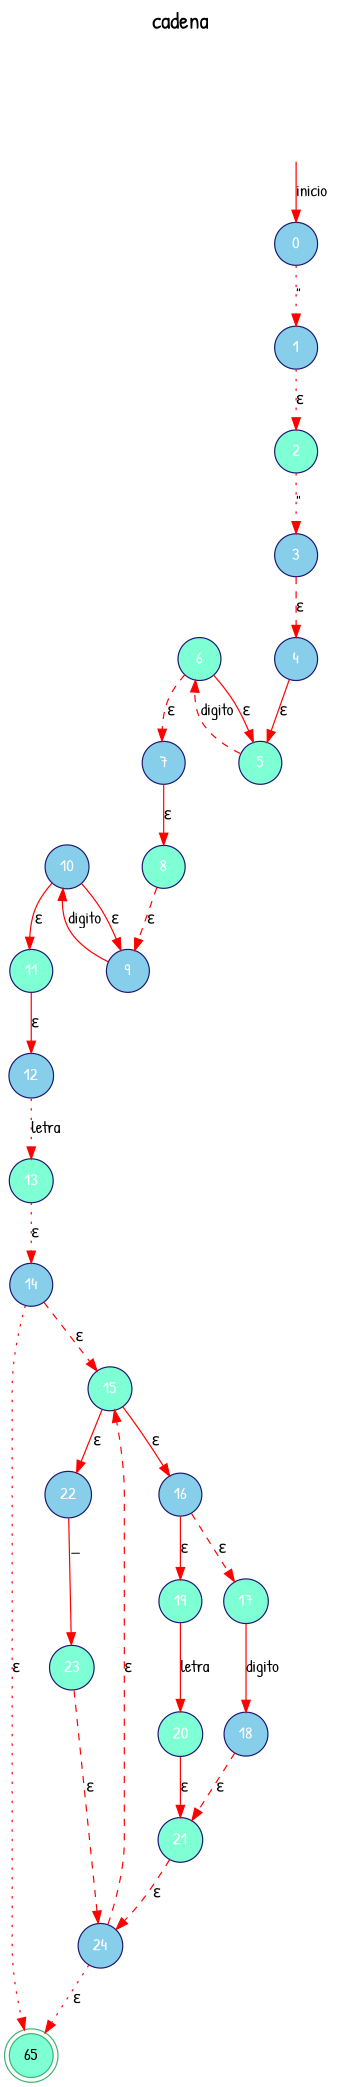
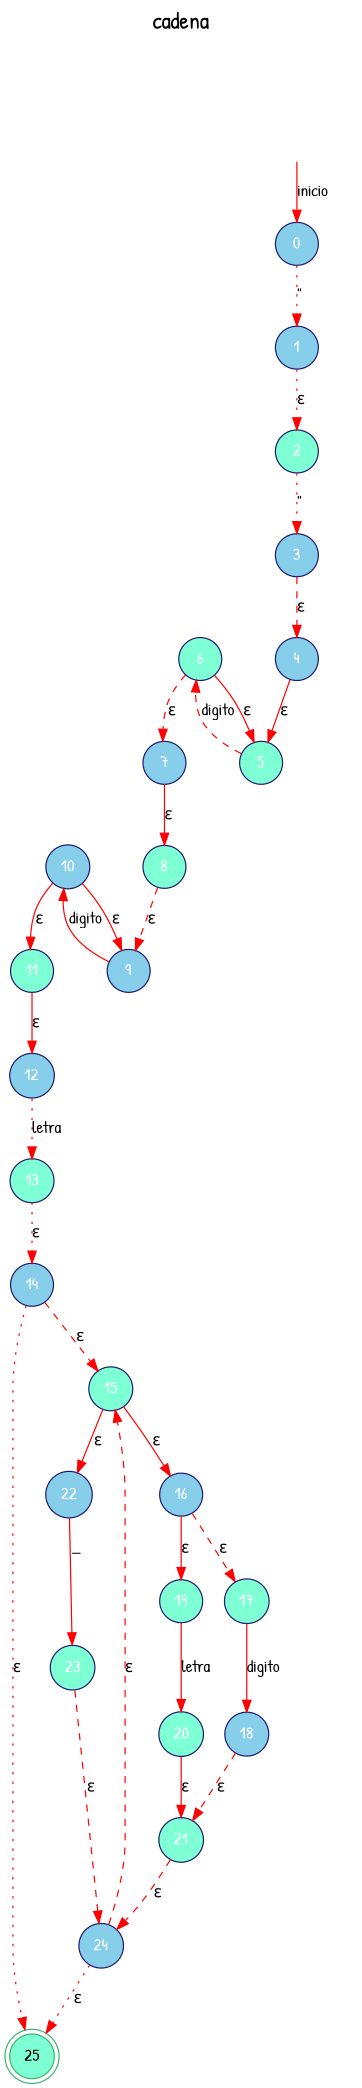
(31, 2056) -> (32, 2056)
